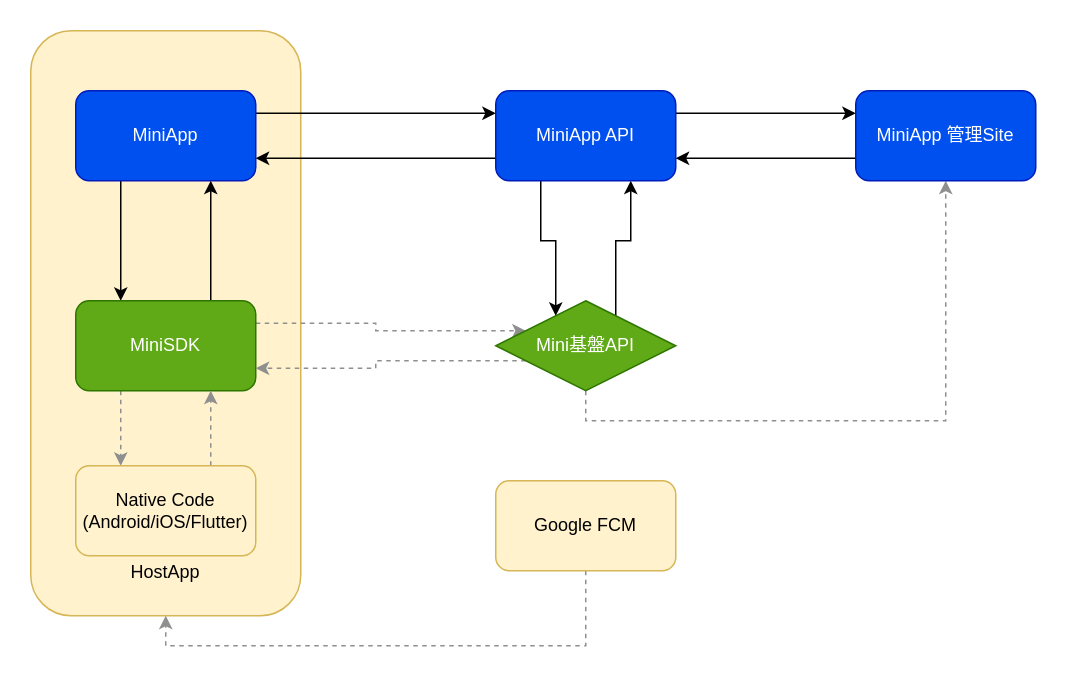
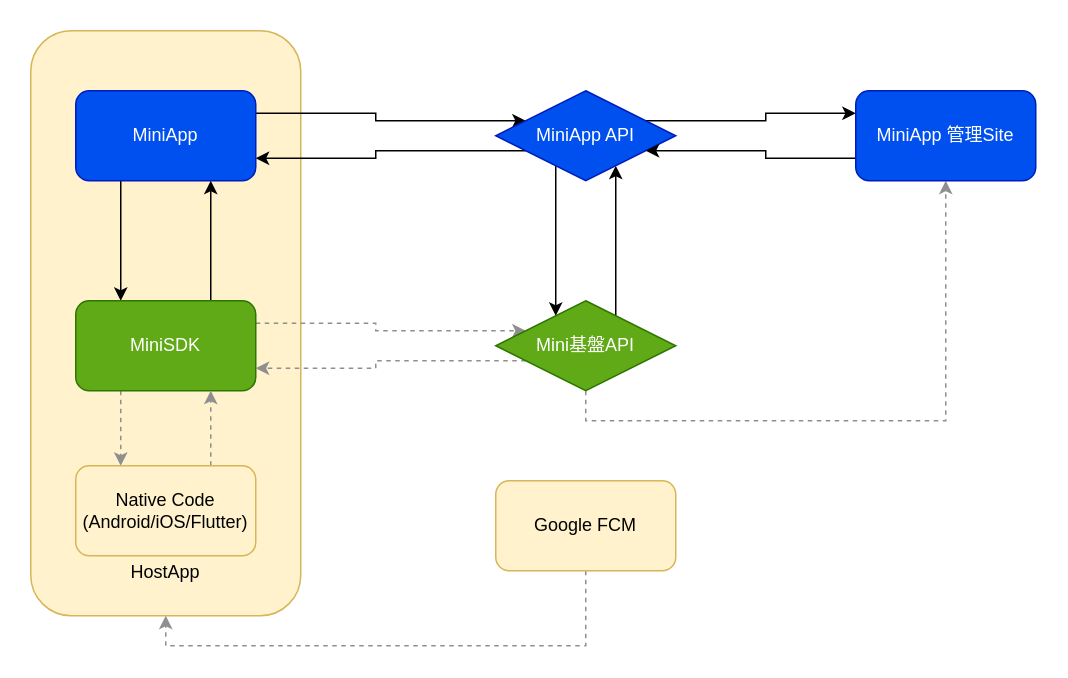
(586, 136) -> (586, 136)
